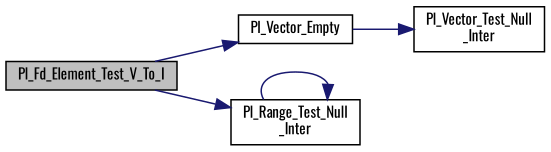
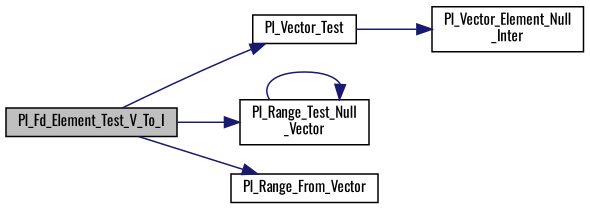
(296, 29) -> (304, 29)
(479, 29) -> (508, 29)
(296, 122) -> (304, 122)
none -> (304, 188)
